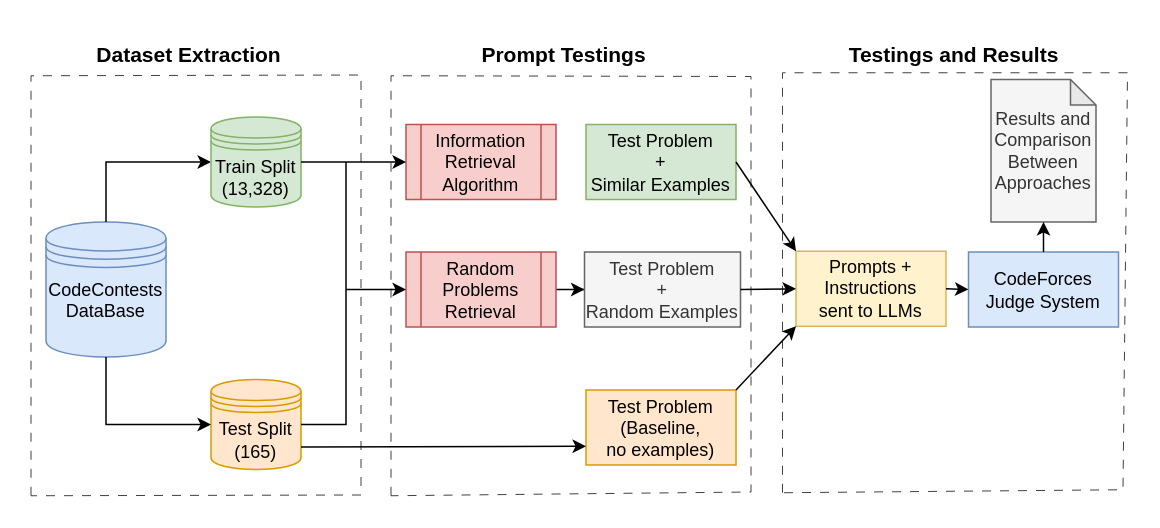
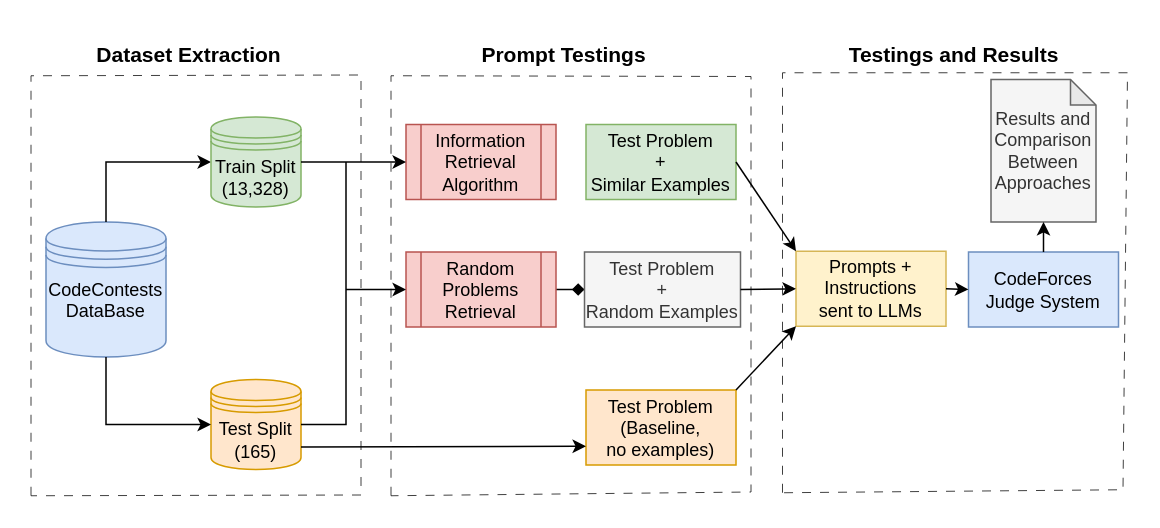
(573, 290) -> (572, 290)
